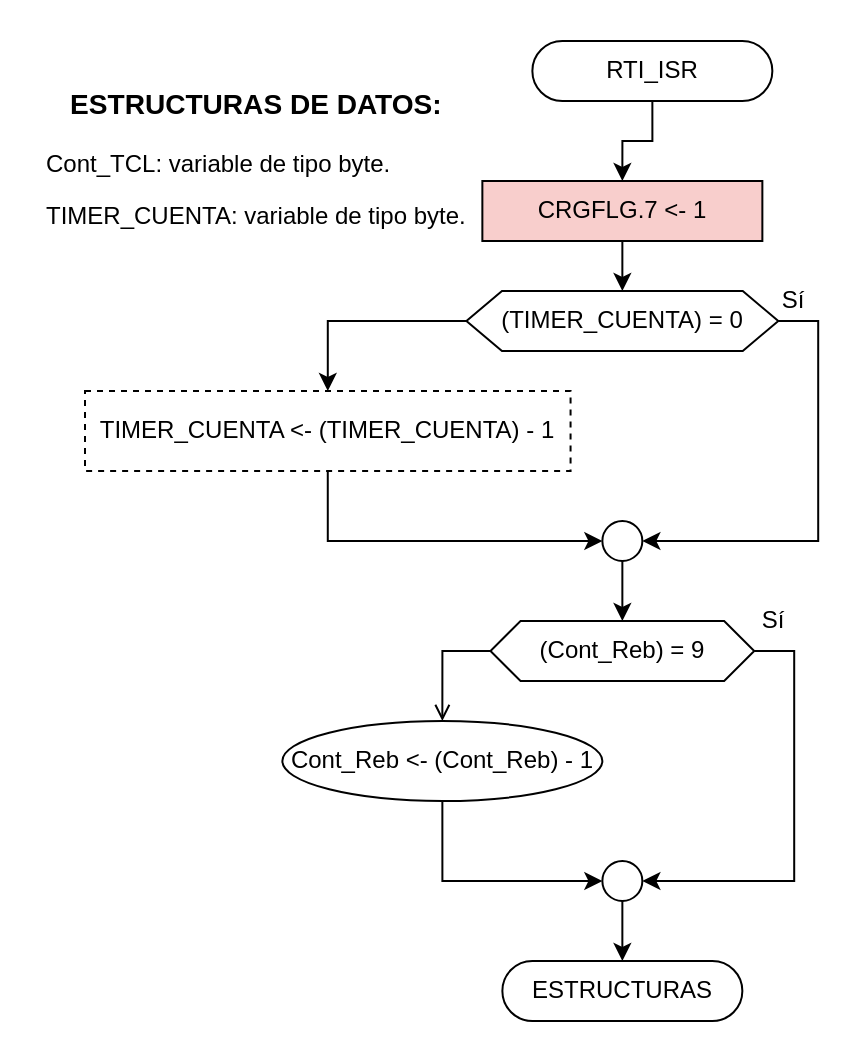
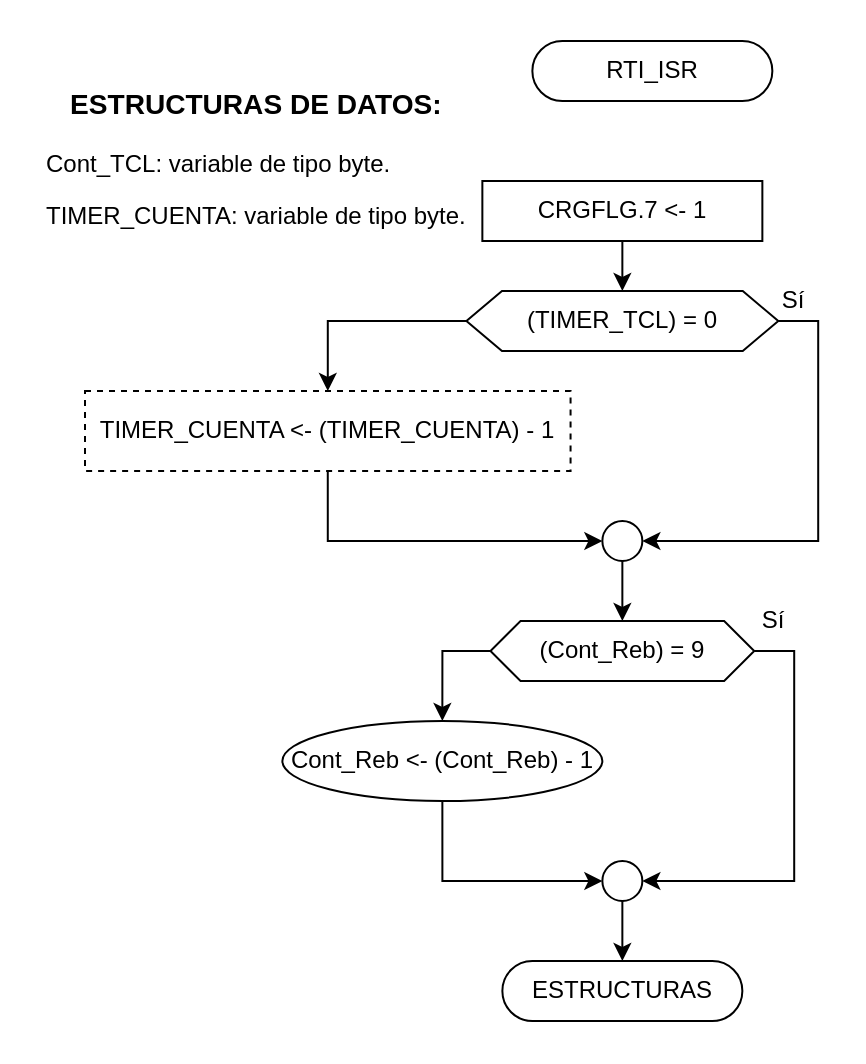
(644, 141) -> none
(622, 211) -> (622, 211)
(623, 321) -> (623, 321)
(442, 709) -> (442, 706)
